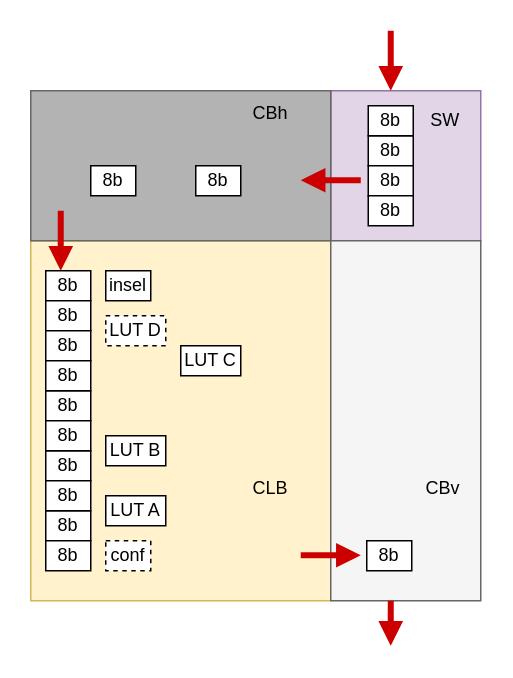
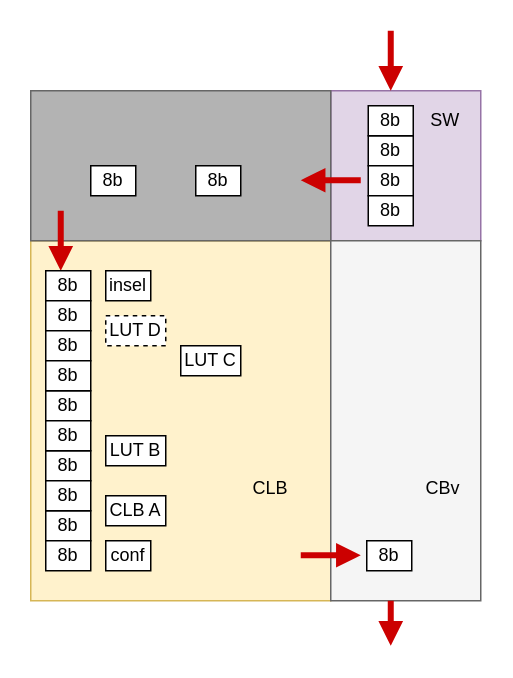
(271, 113) -> none
(136, 511) -> (136, 511)
(128, 556) -> (128, 556)
